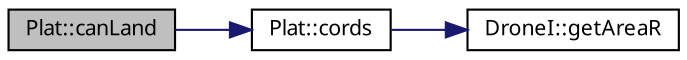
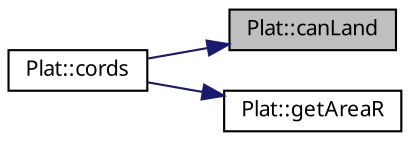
(203, 30) -> (178, 53)
(573, 30) -> (313, 111)
